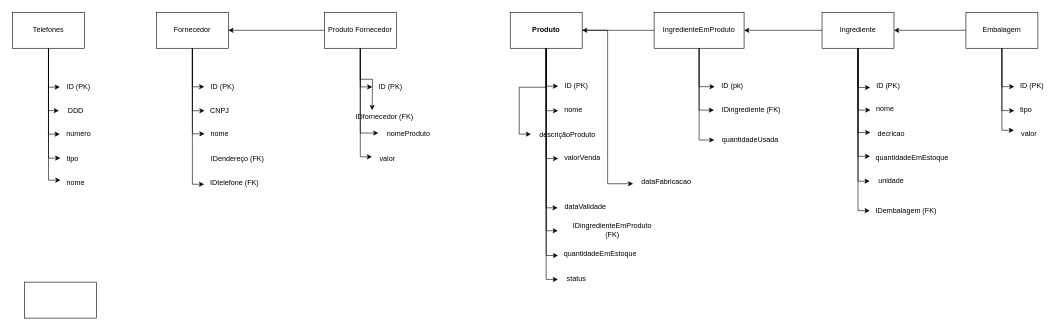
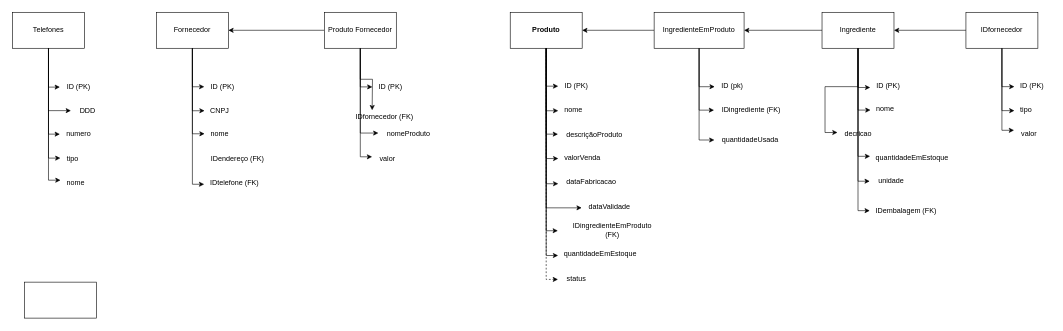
(1002, 30) -> (1002, 30)
(75, 111) -> (87, 111)
(891, 134) -> (858, 134)
(567, 135) -> (594, 135)
(666, 182) -> (591, 182)
(585, 207) -> (609, 207)
(546, 271) -> (546, 271)
